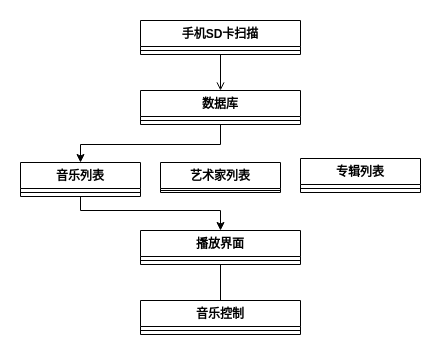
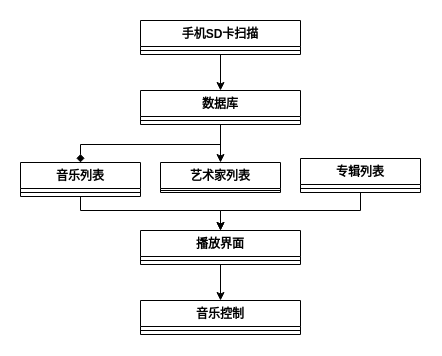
(221, 84) -> (221, 82)
none -> (221, 151)
(81, 154) -> (81, 154)
none -> (300, 211)
(221, 295) -> (221, 292)
